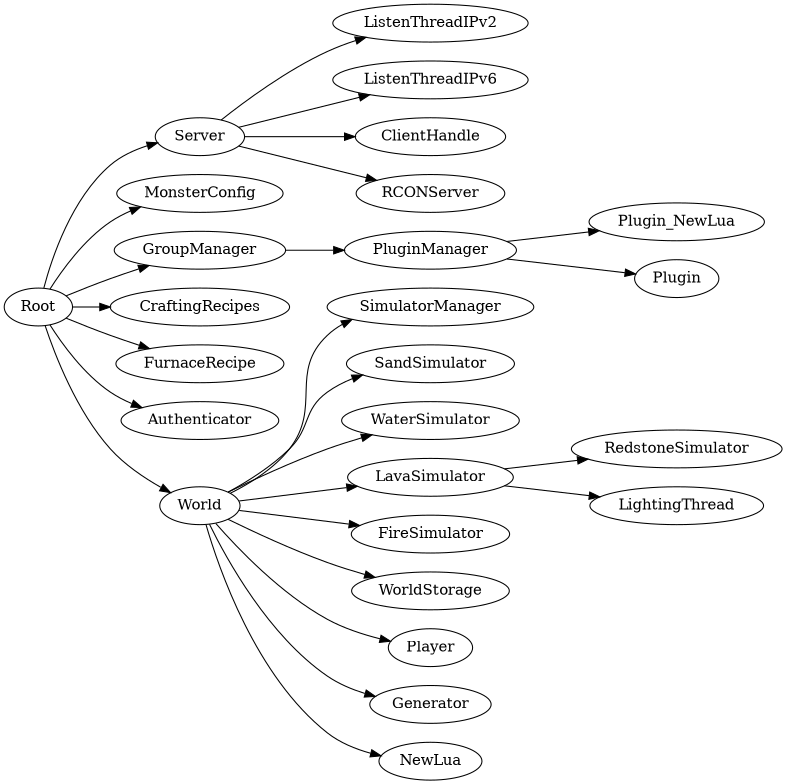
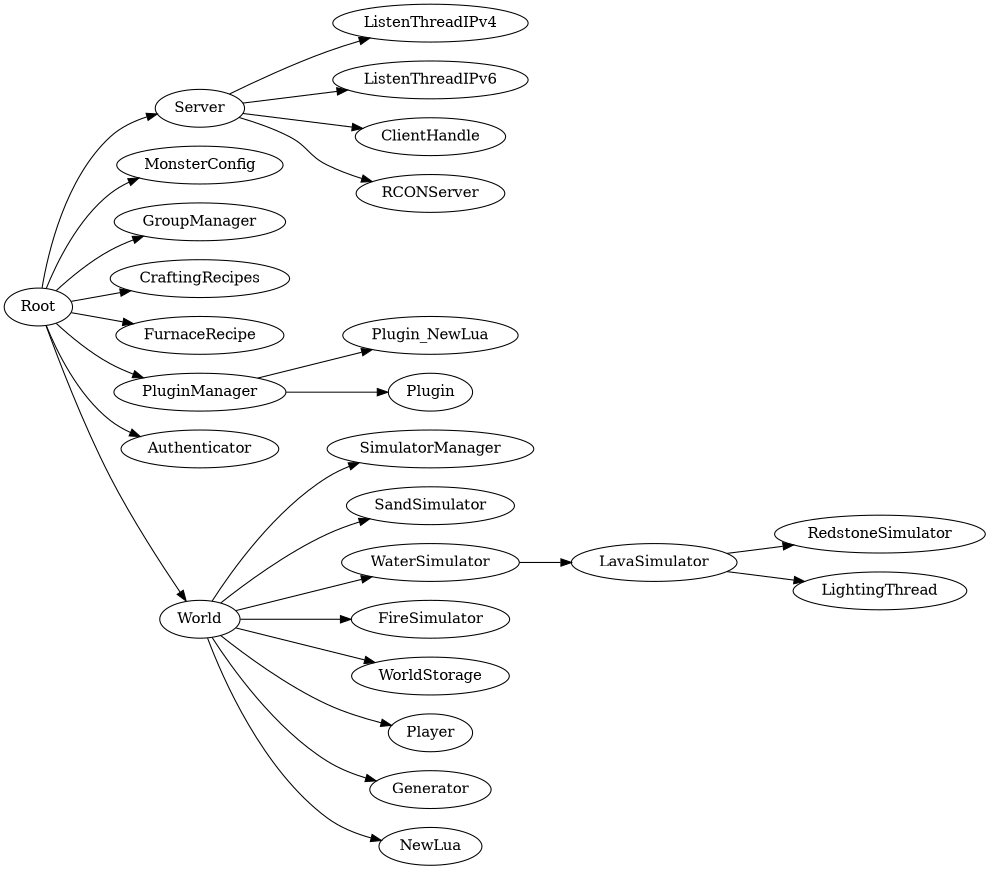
(430, 23) -> (430, 23)
(309, 250) -> (92, 353)
(293, 494) -> (540, 562)
